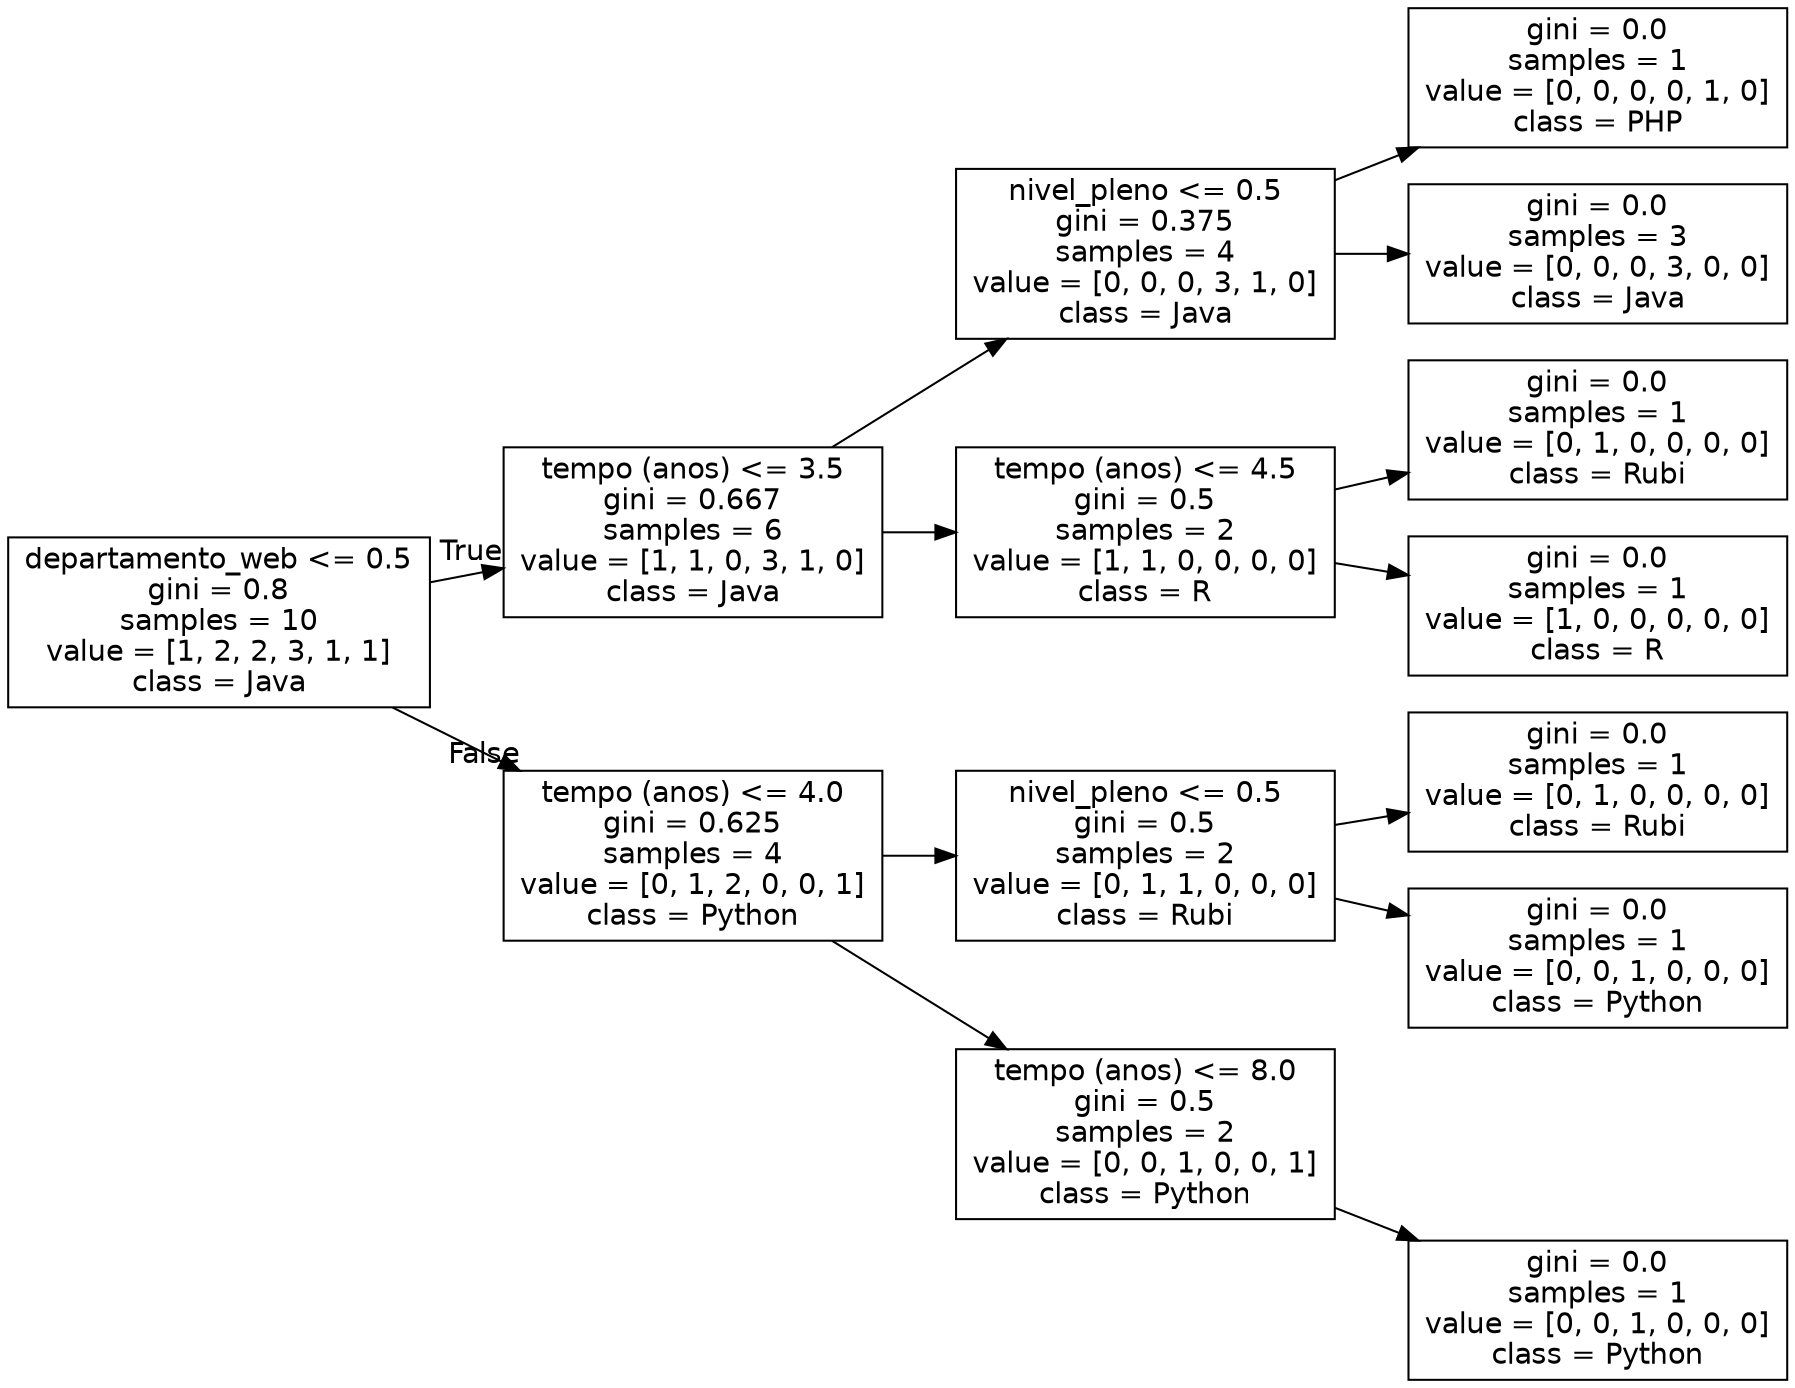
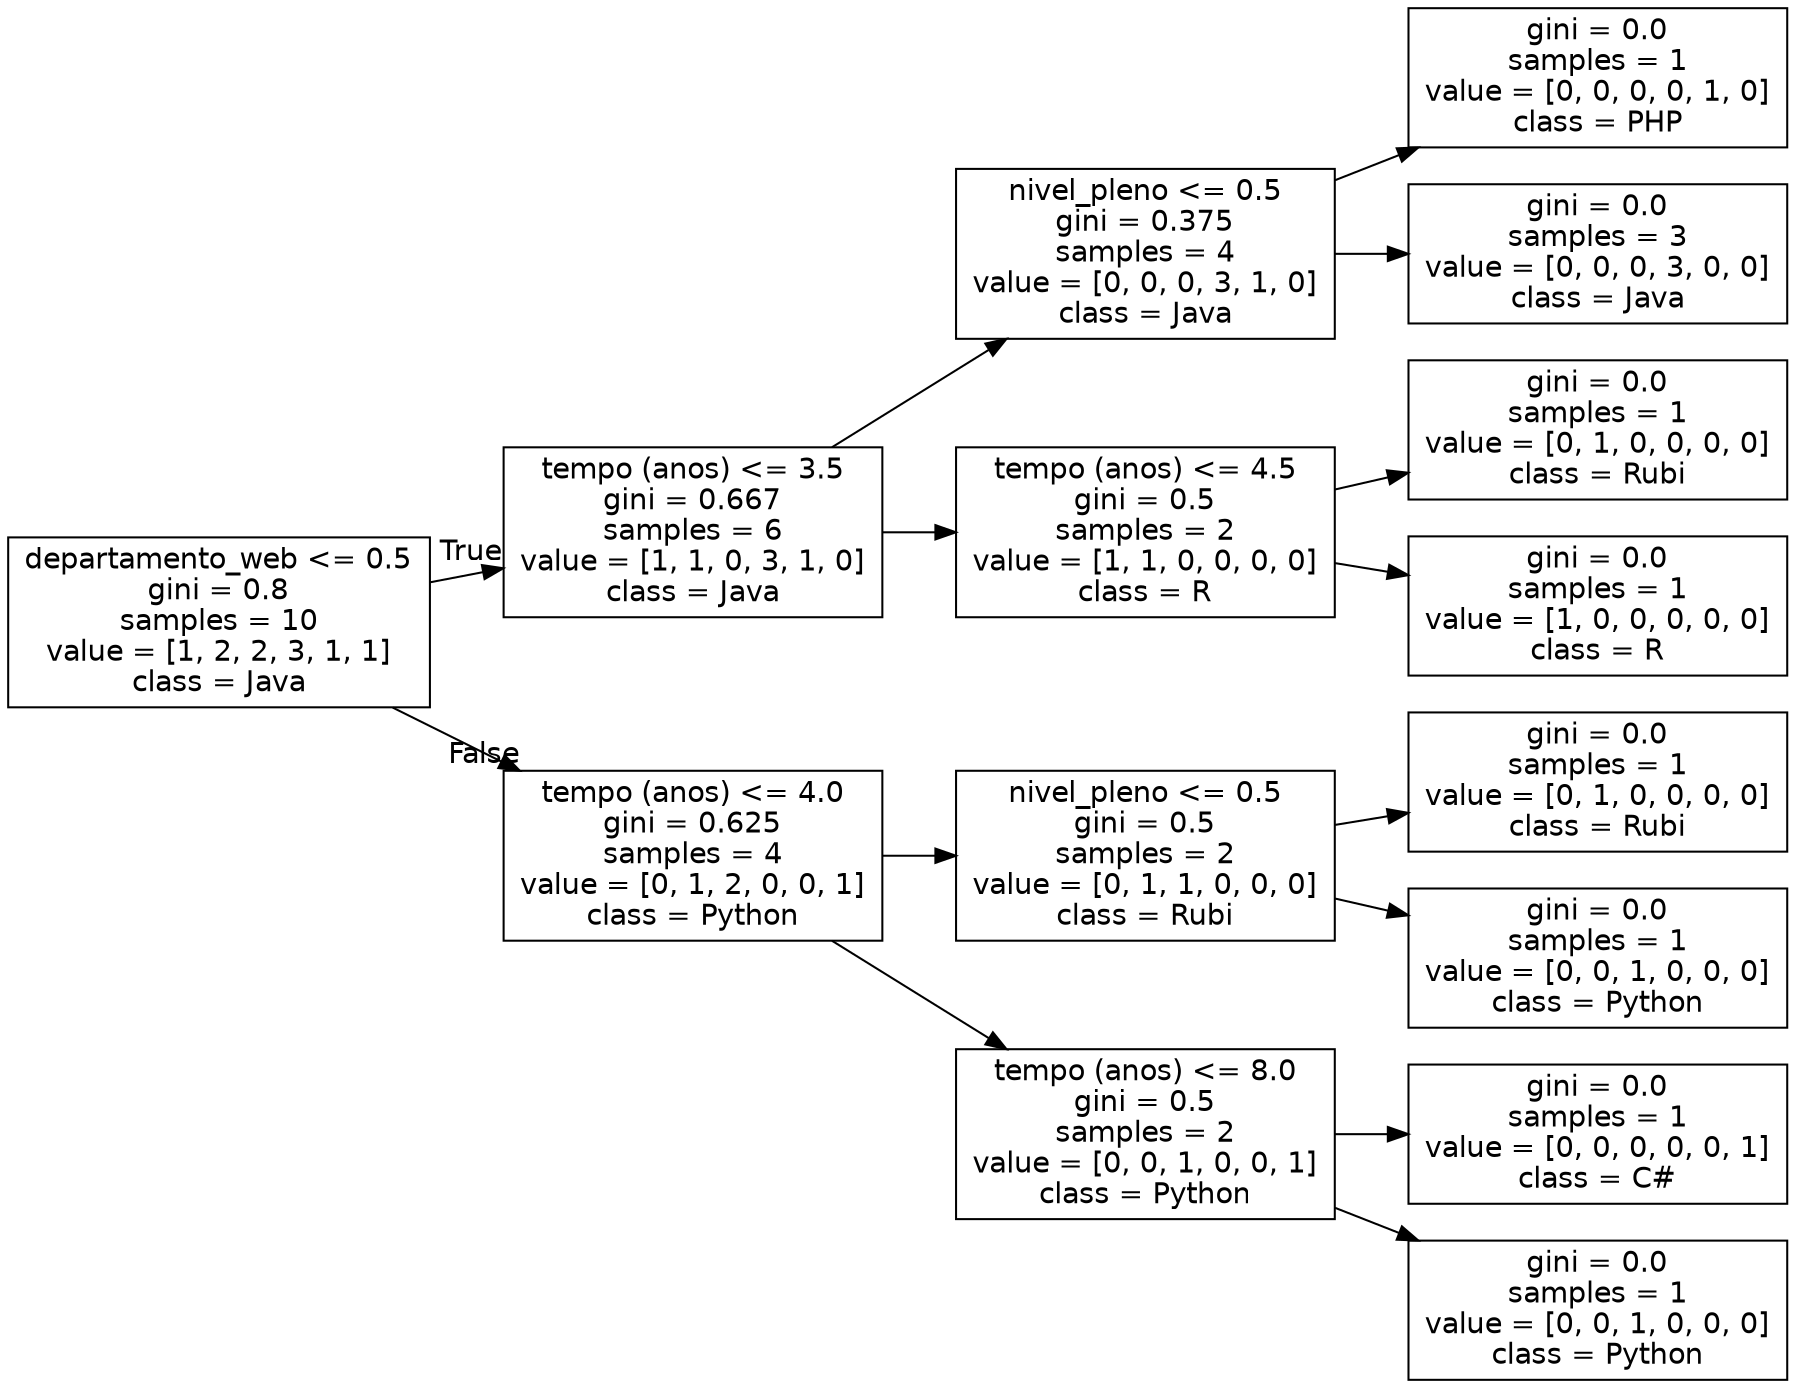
none -> (1598, 1134)
